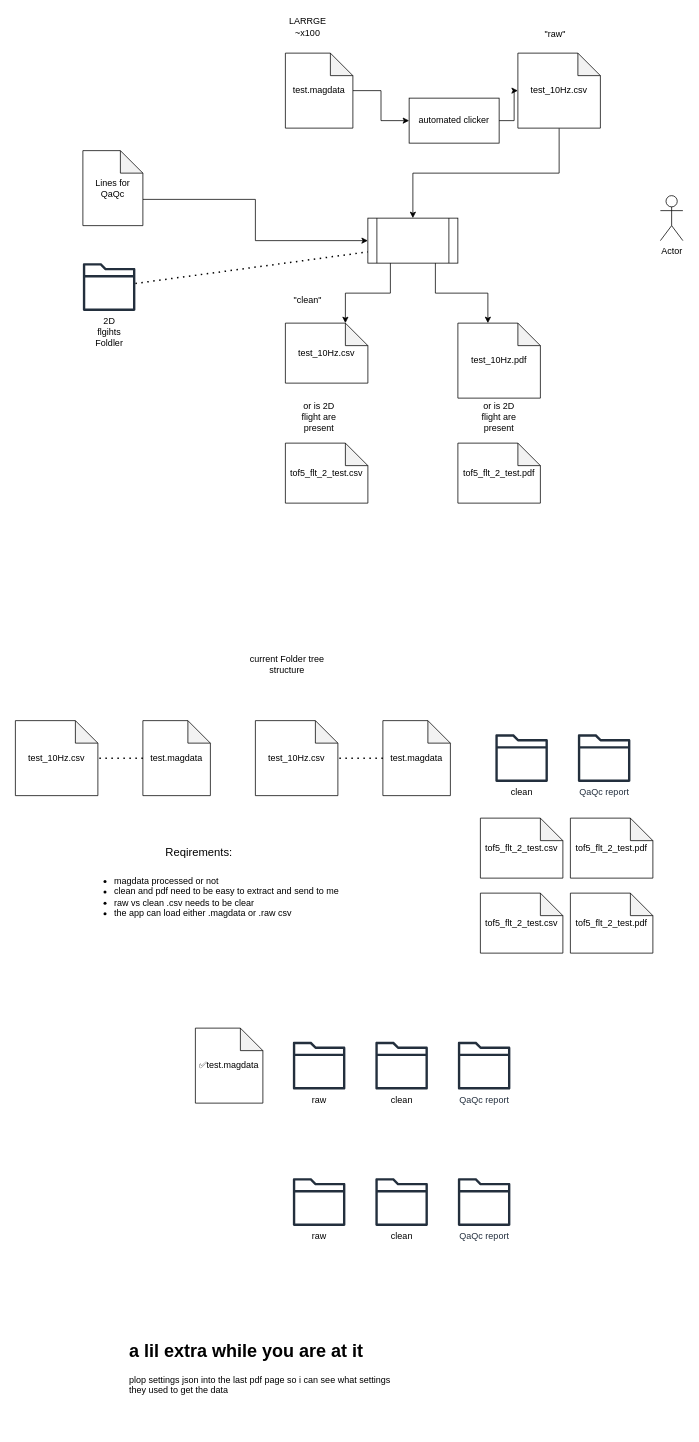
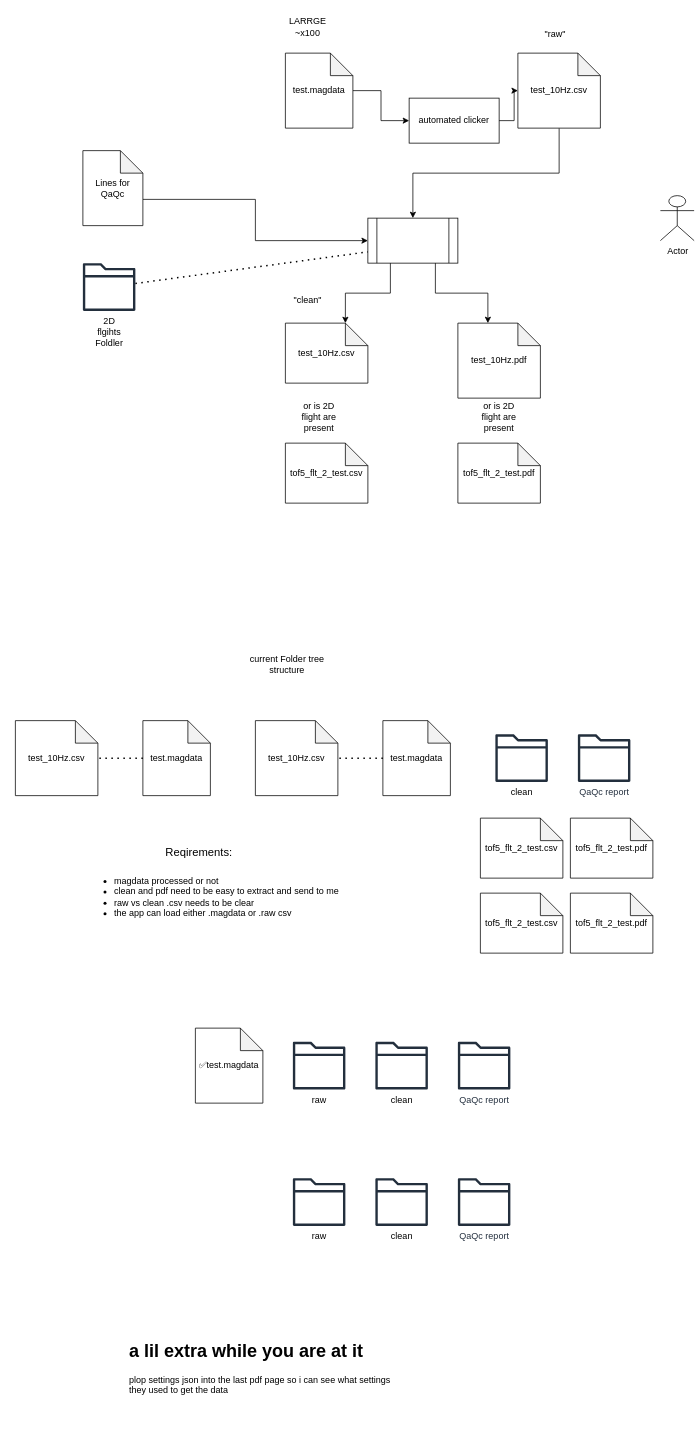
(672, 218) -> (677, 218)
